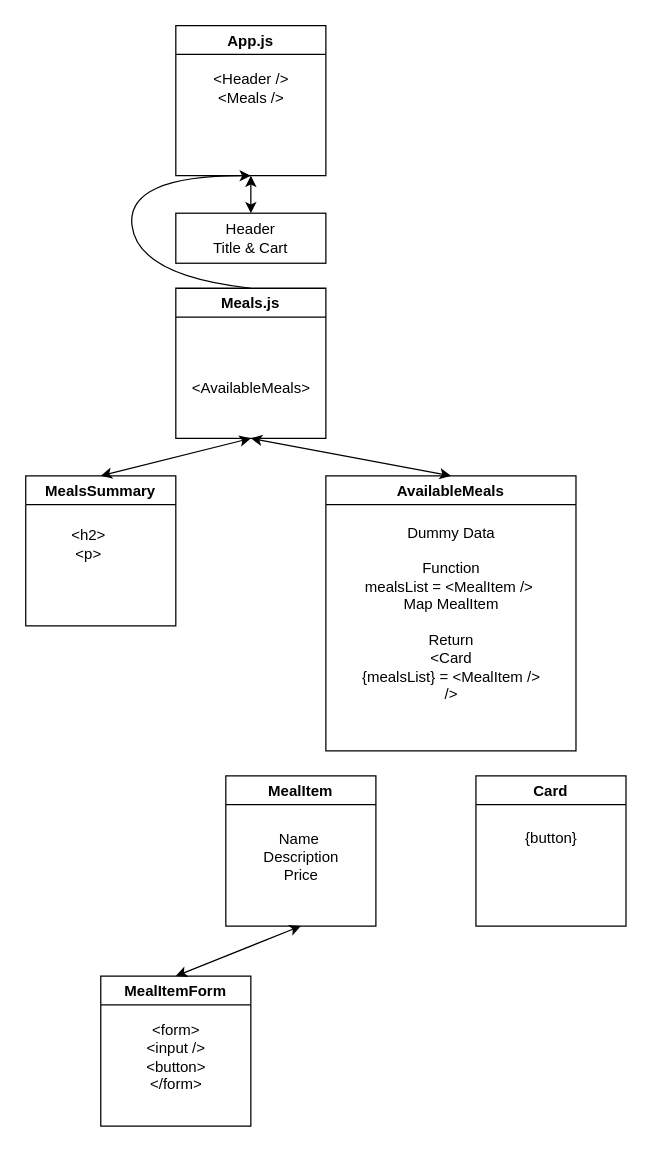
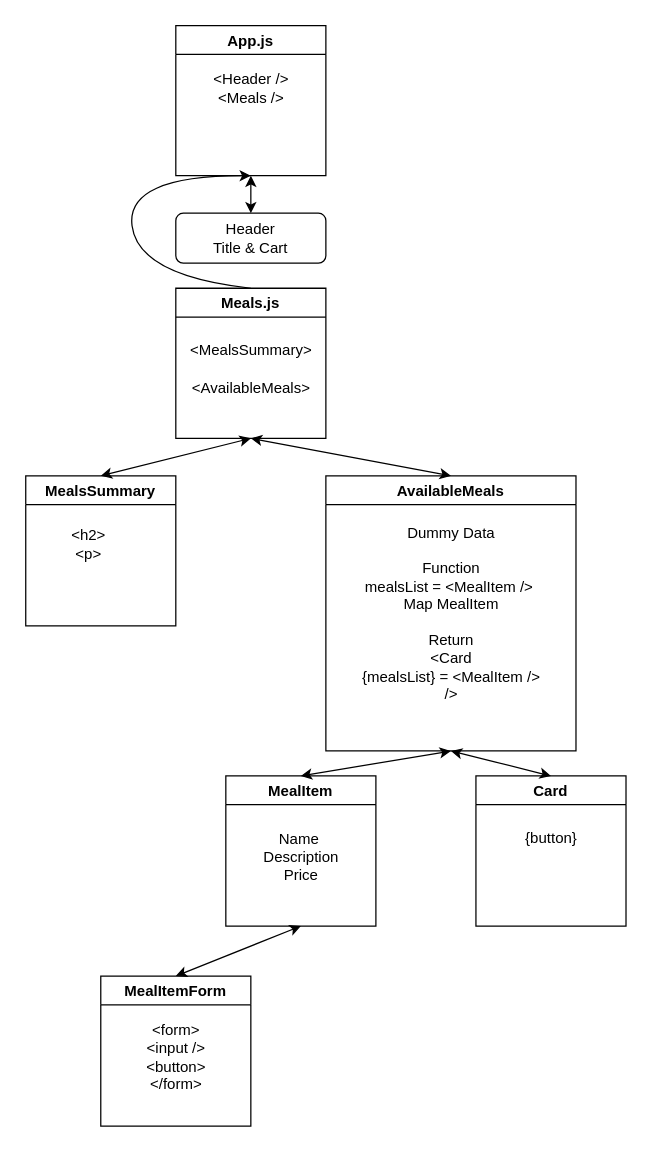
(251, 238) -> (251, 238)
none -> (251, 351)
none -> (374, 763)
none -> (500, 763)
